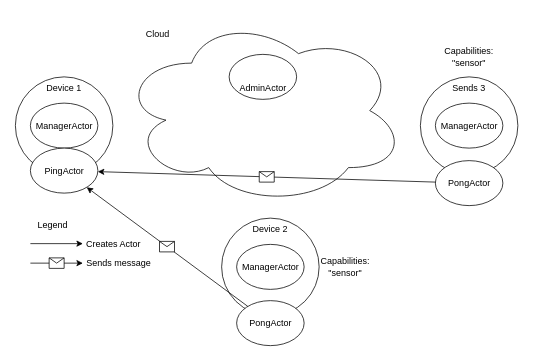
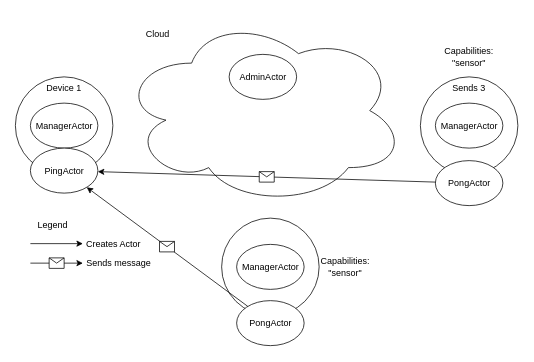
(263, 88) -> (263, 77)
(270, 229) -> none
